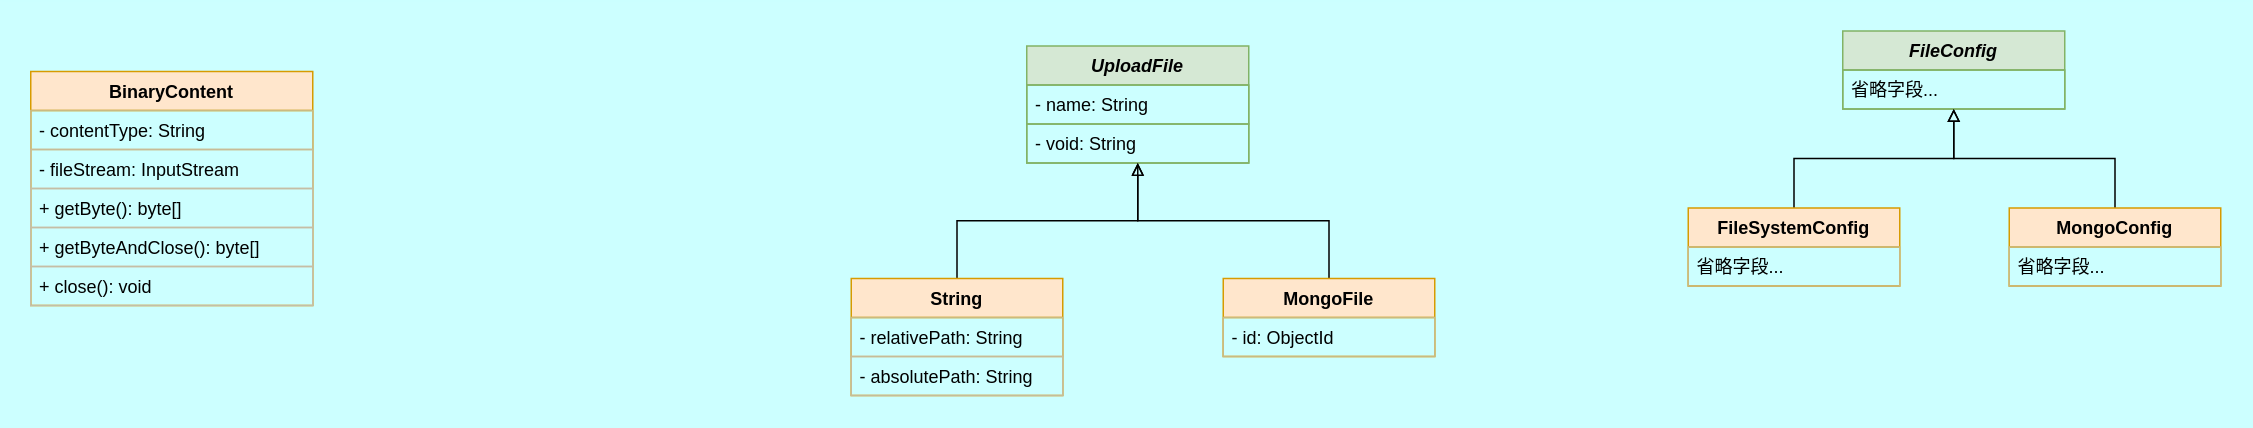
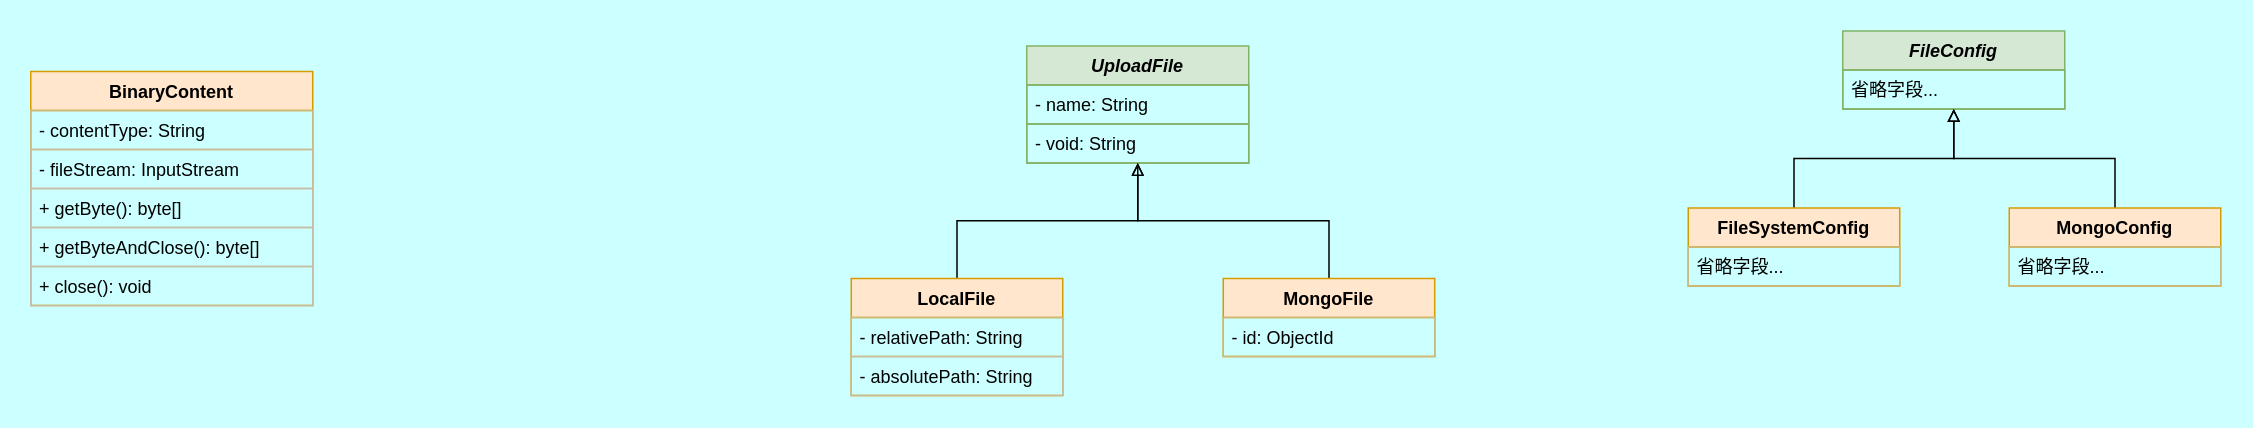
(957, 300) -> (957, 300)
